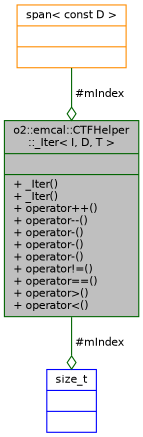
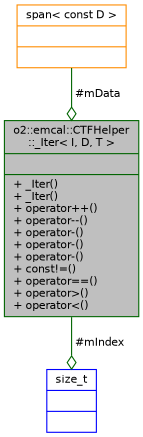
(99, 94) -> (96, 94)
(53, 269) -> (45, 269)
